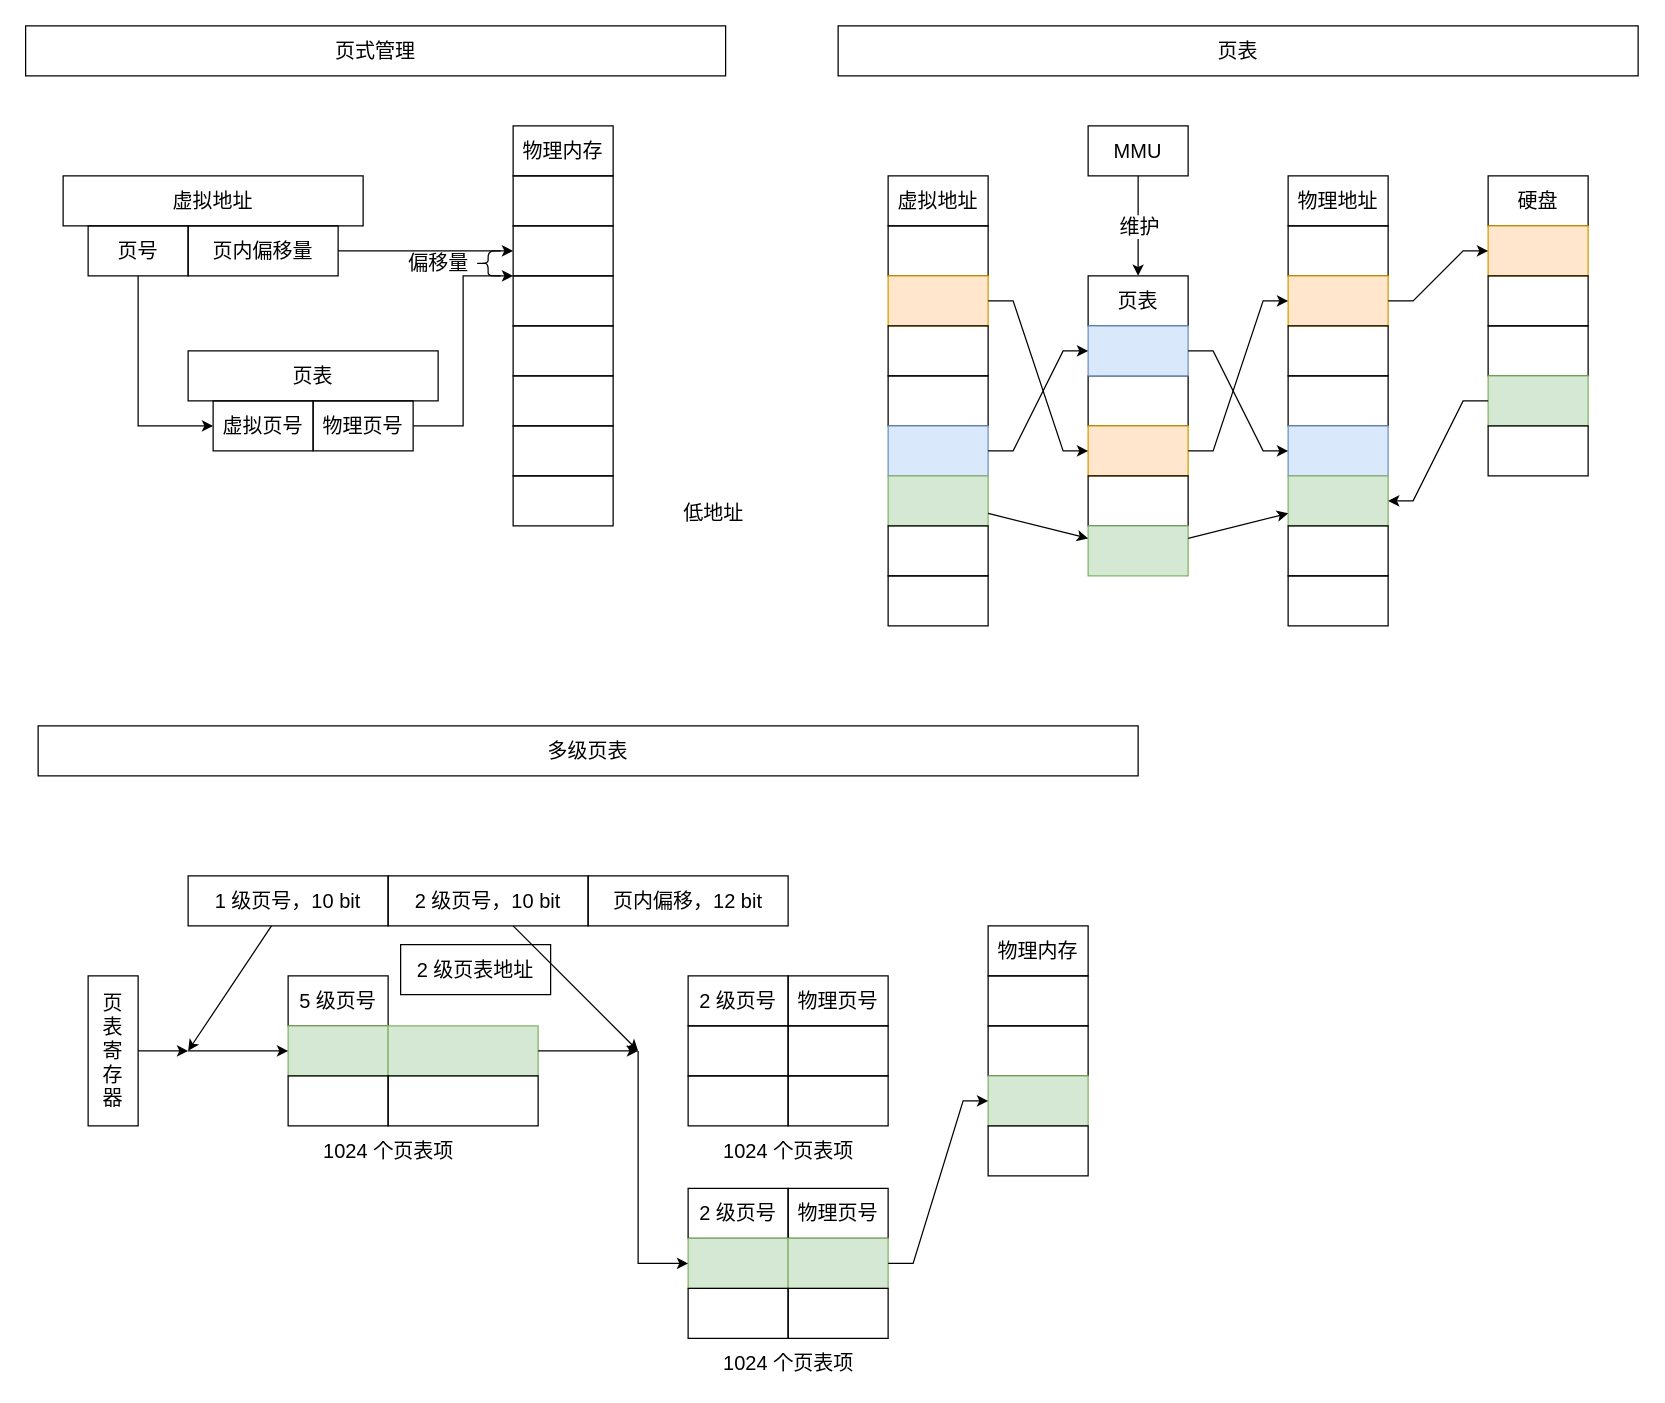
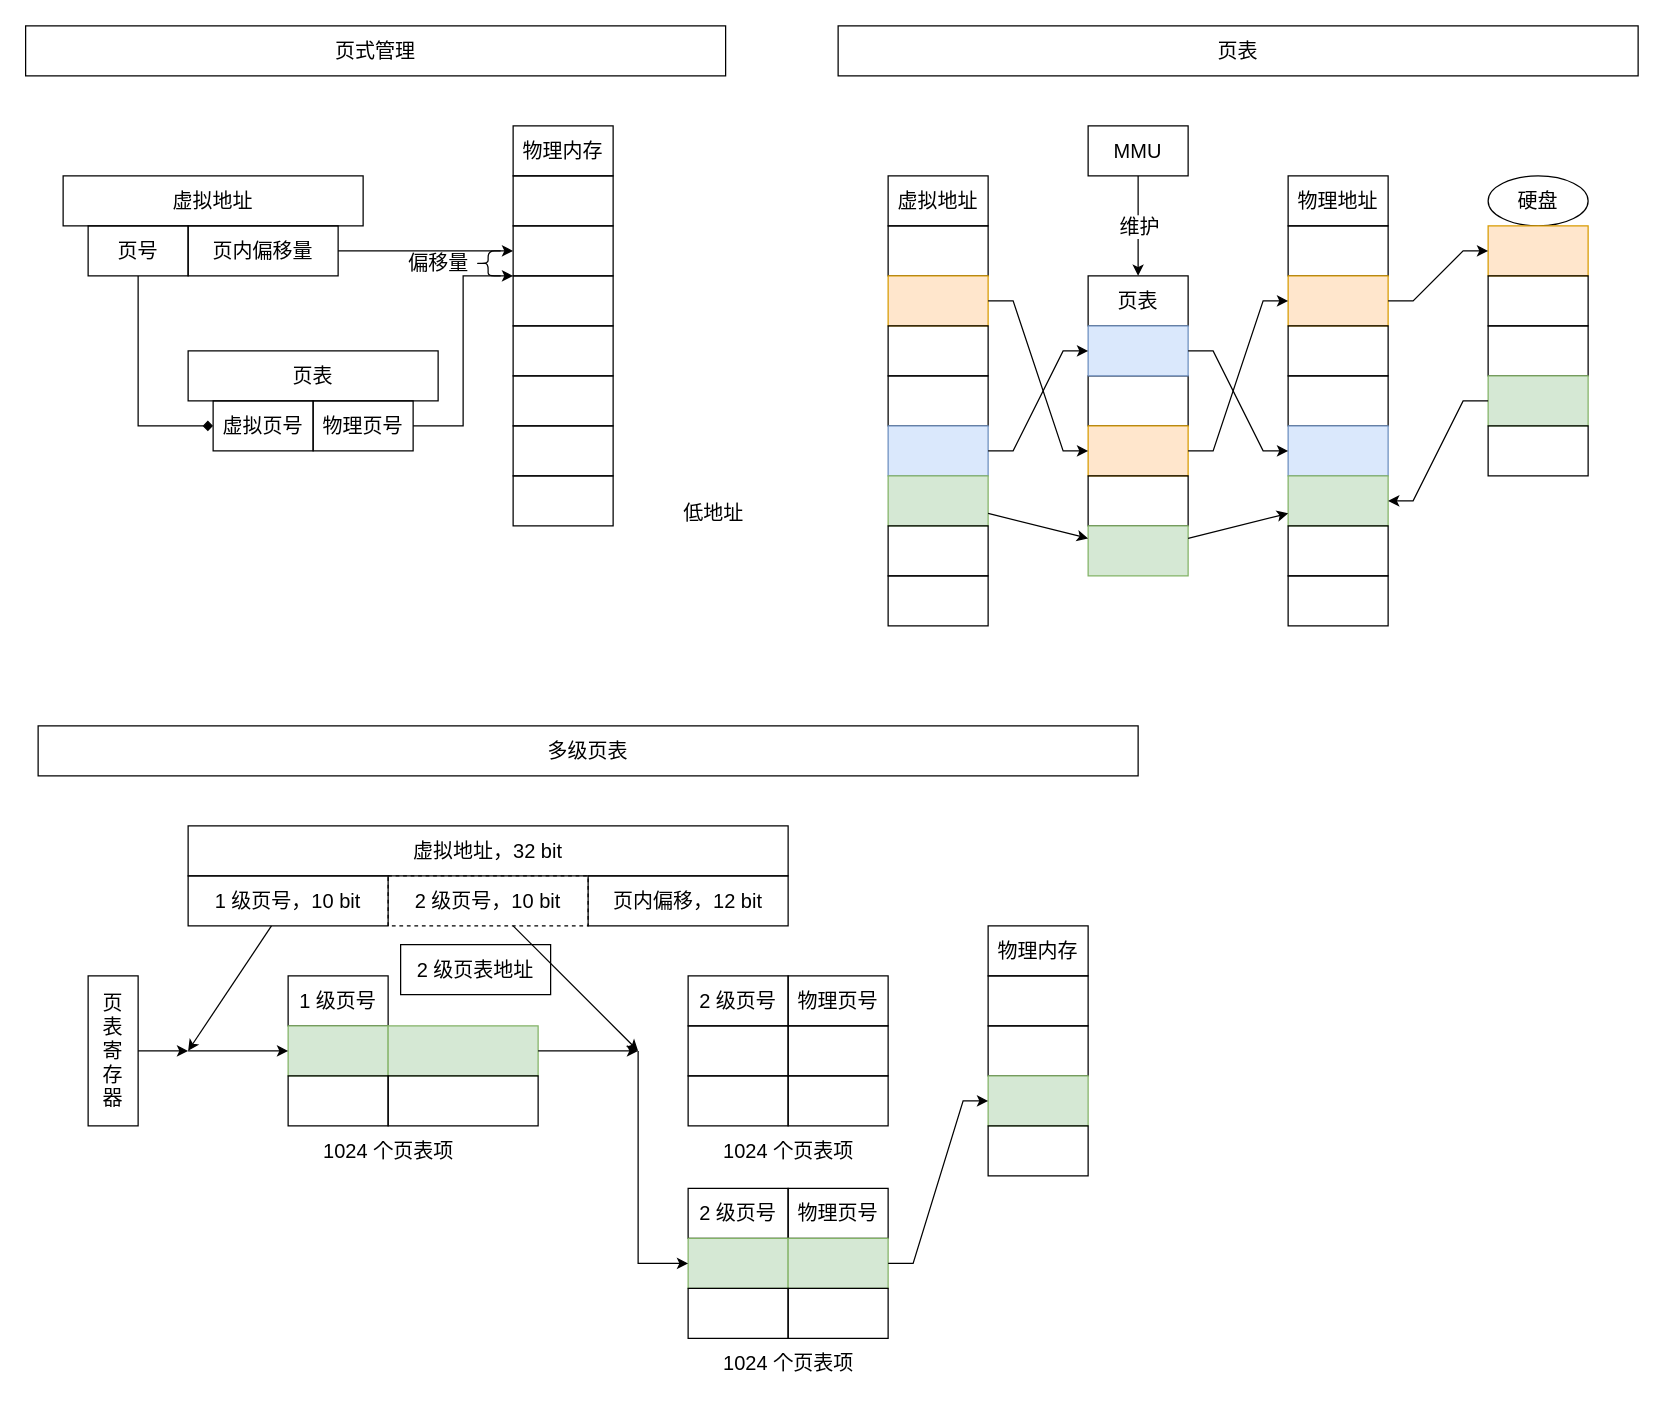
(1538, 201) -> (1538, 201)
(203, 426) -> (202, 426)
none -> (488, 851)
(488, 901) -> (488, 901)
(338, 1001) -> (338, 1001)
